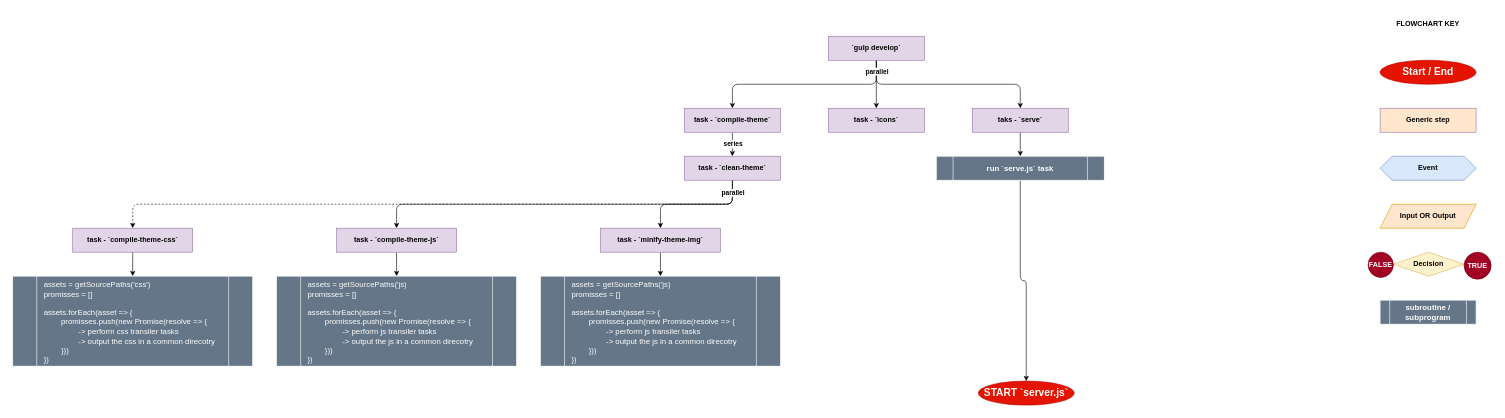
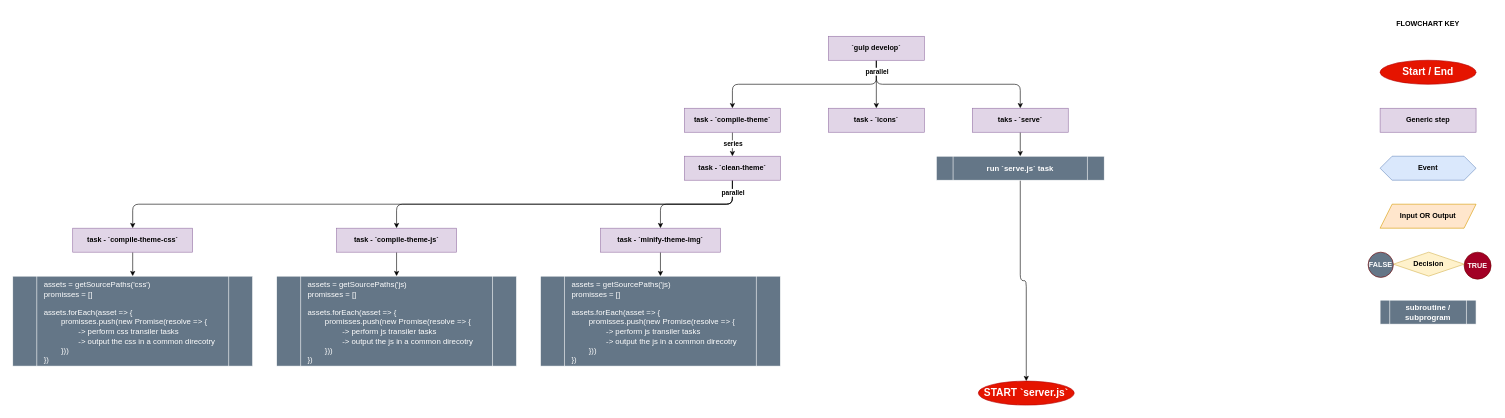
(1428, 120) -> (1428, 120)
(256, 204) -> (256, 204)
(1381, 265) -> (1381, 265)
